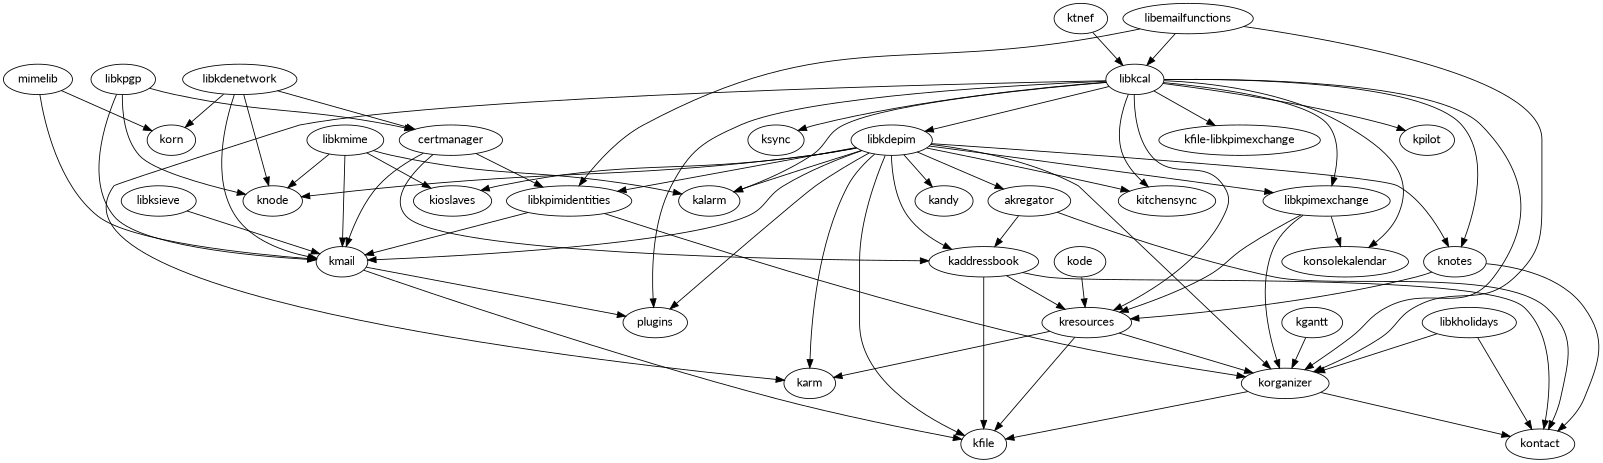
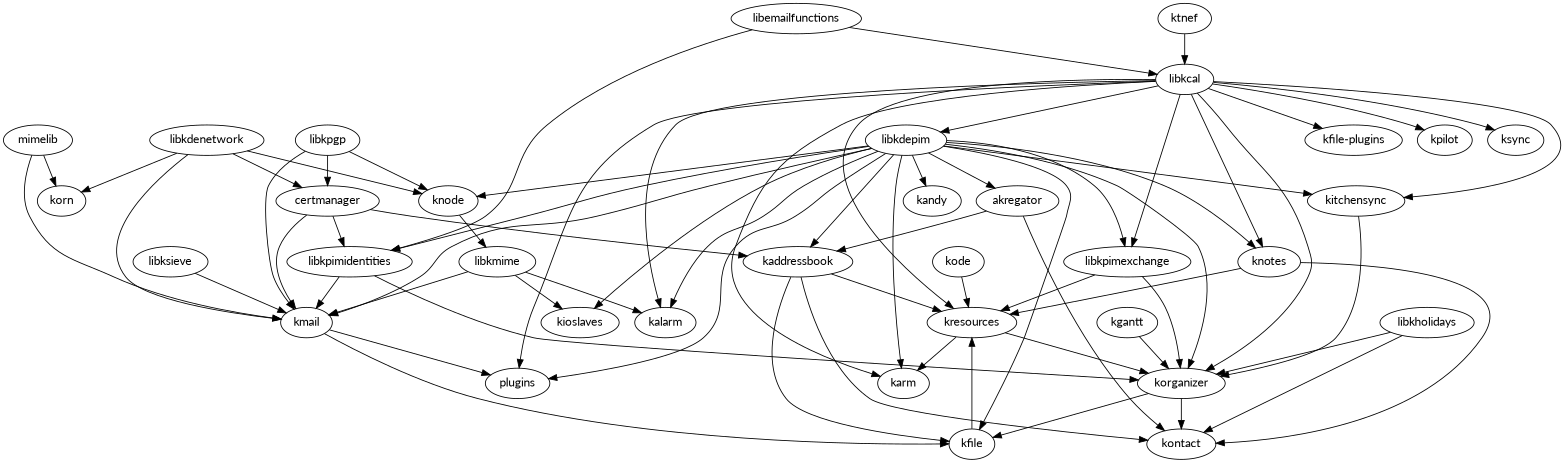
(1240, 140) -> (1354, 140)
(1542, 156) -> (1339, 333)
(312, 168) -> (470, 228)
(1345, 262) -> none
(1038, 381) -> (972, 388)
